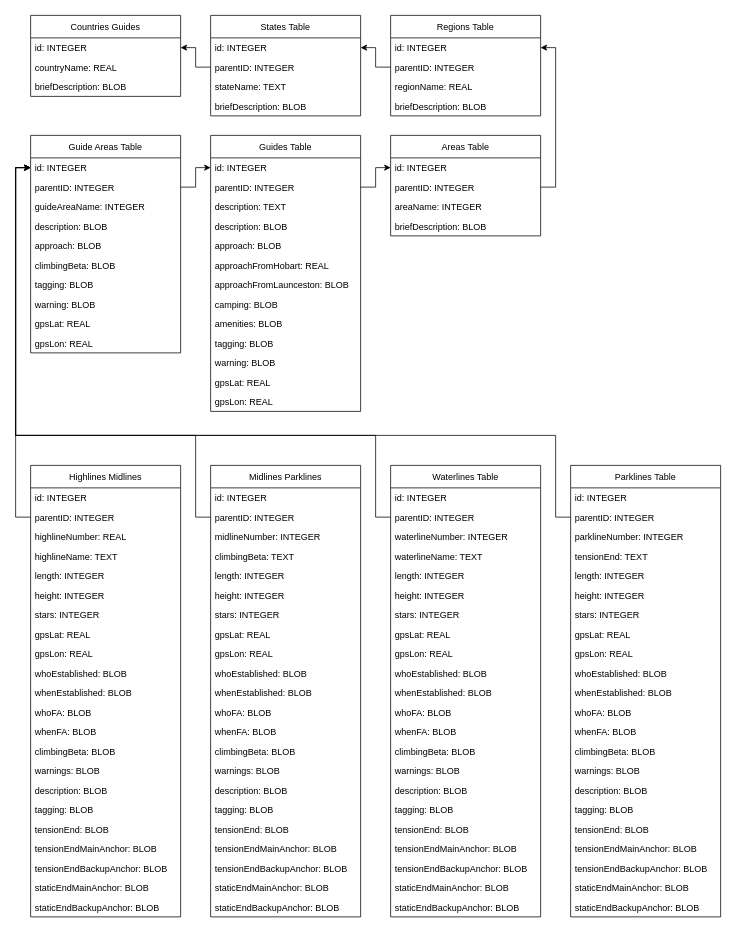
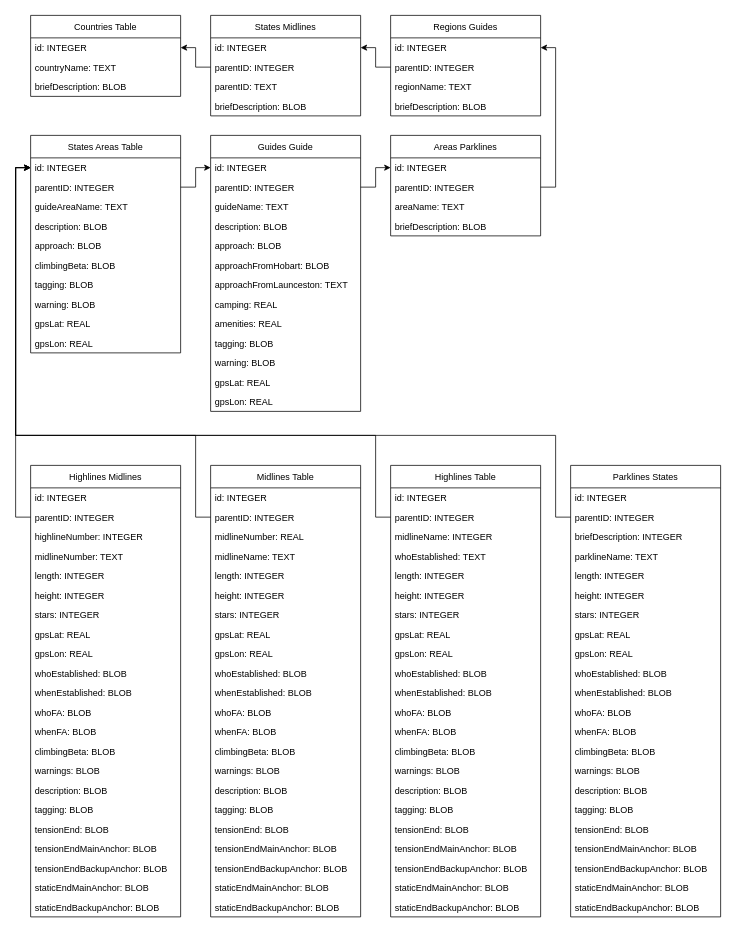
(105, 27) -> (105, 27)
(285, 27) -> (285, 27)
(465, 27) -> (465, 27)
(75, 68) -> (75, 68)
(250, 87) -> (247, 87)
(431, 87) -> (431, 87)
(105, 147) -> (105, 147)
(285, 147) -> (285, 147)
(465, 147) -> (465, 147)
(86, 207) -> (79, 207)
(253, 207) -> (249, 207)
(435, 207) -> (427, 207)
(273, 266) -> (273, 266)
(283, 285) -> (283, 285)
(244, 305) -> (244, 305)
(248, 324) -> (248, 324)
(285, 477) -> (285, 477)
(465, 477) -> (465, 477)
(645, 477) -> (645, 477)
(79, 537) -> (87, 537)
(264, 537) -> (257, 537)
(450, 537) -> (439, 537)
(628, 537) -> (632, 537)
(74, 557) -> (77, 557)
(254, 557) -> (251, 557)
(438, 557) -> (440, 557)
(611, 557) -> (615, 557)
